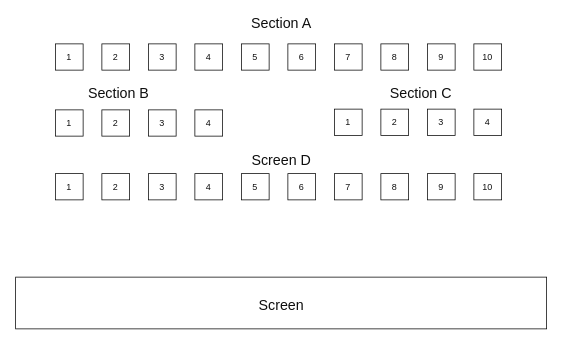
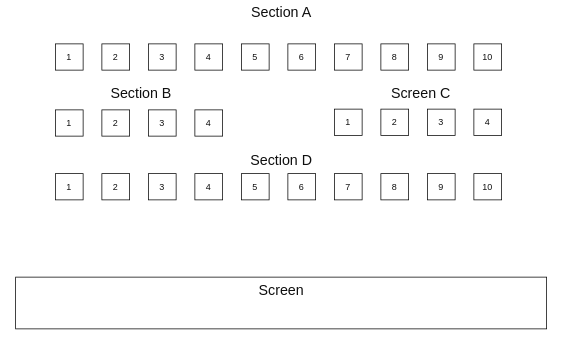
(281, 23) -> (281, 12)
(118, 94) -> (140, 94)
(421, 94) -> (421, 94)
(281, 161) -> (281, 161)
(281, 305) -> (281, 290)
